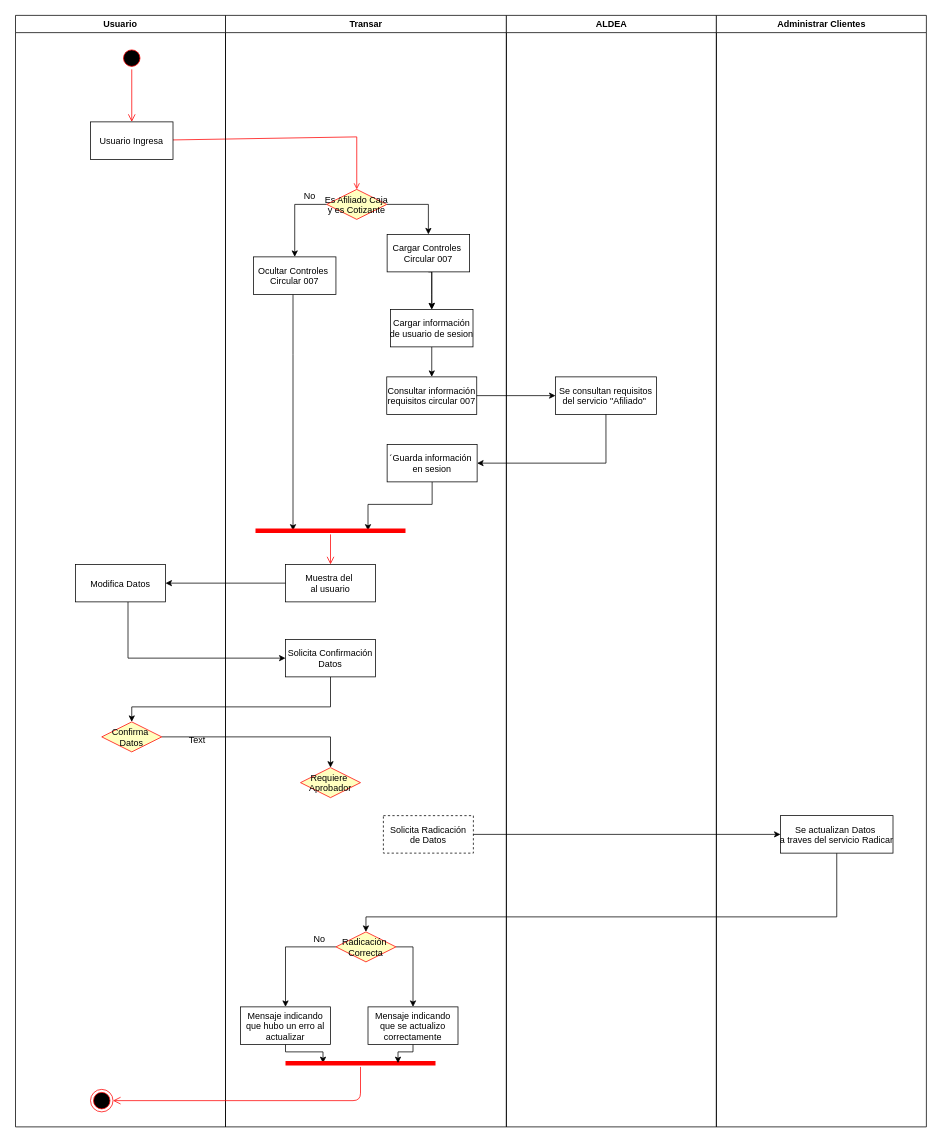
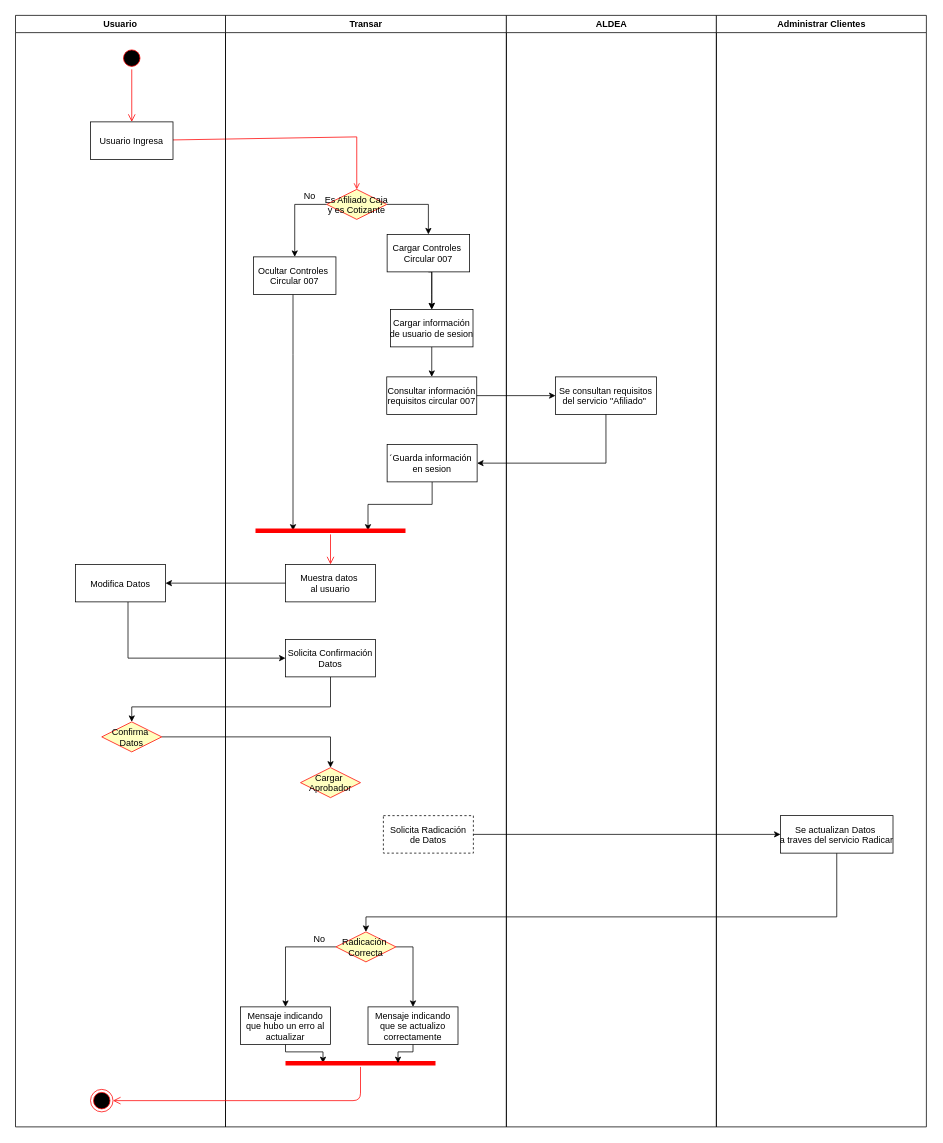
(330, 578) -> (330, 578)
(197, 741) -> none
(330, 778) -> (330, 778)
